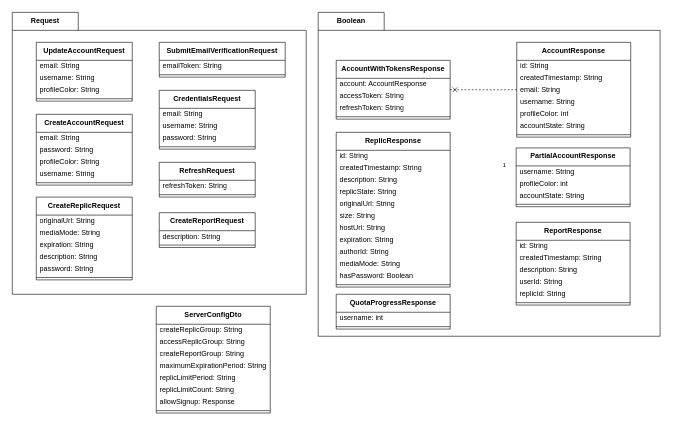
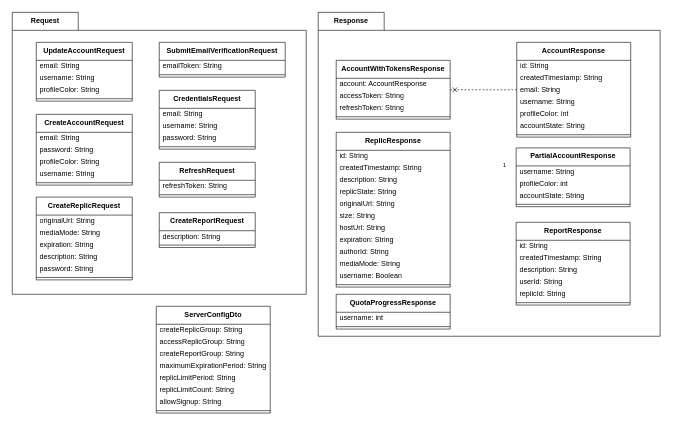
(351, 21) -> (351, 21)
(377, 276) -> (371, 276)
(198, 402) -> (193, 402)
